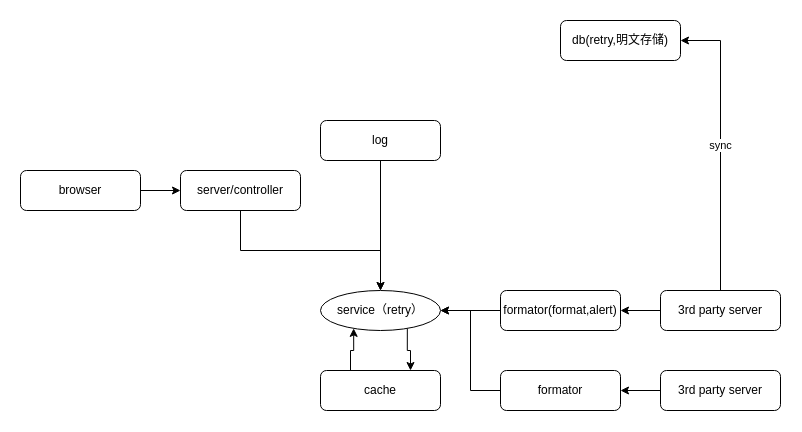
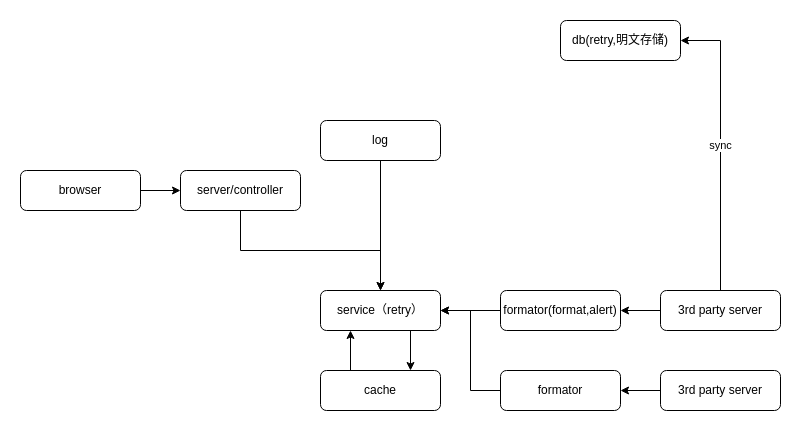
(381, 311) -> (381, 311)
